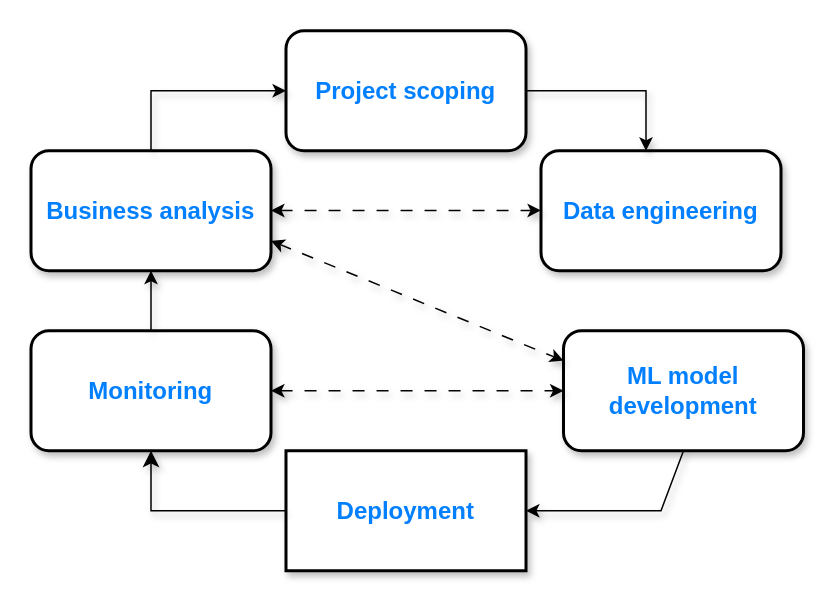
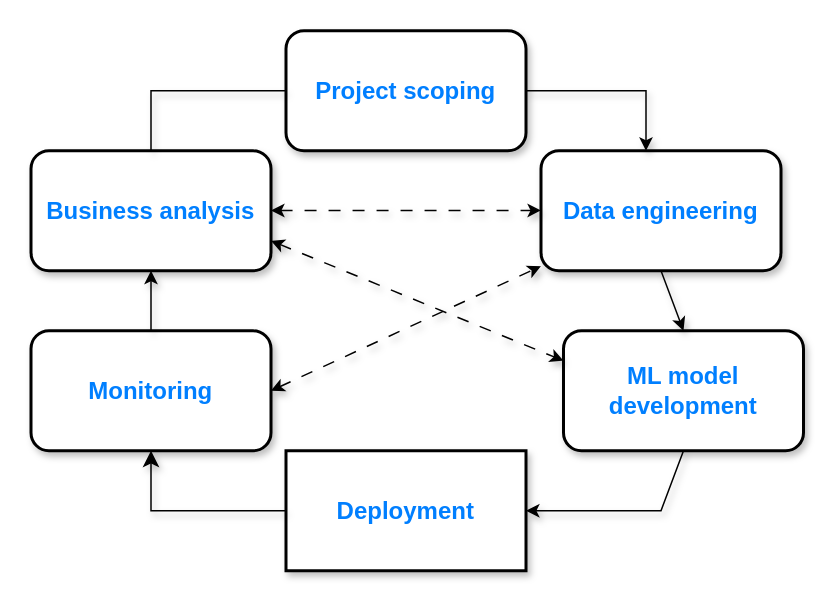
(274, 91) -> (278, 91)
none -> (670, 296)
(310, 391) -> (517, 277)
